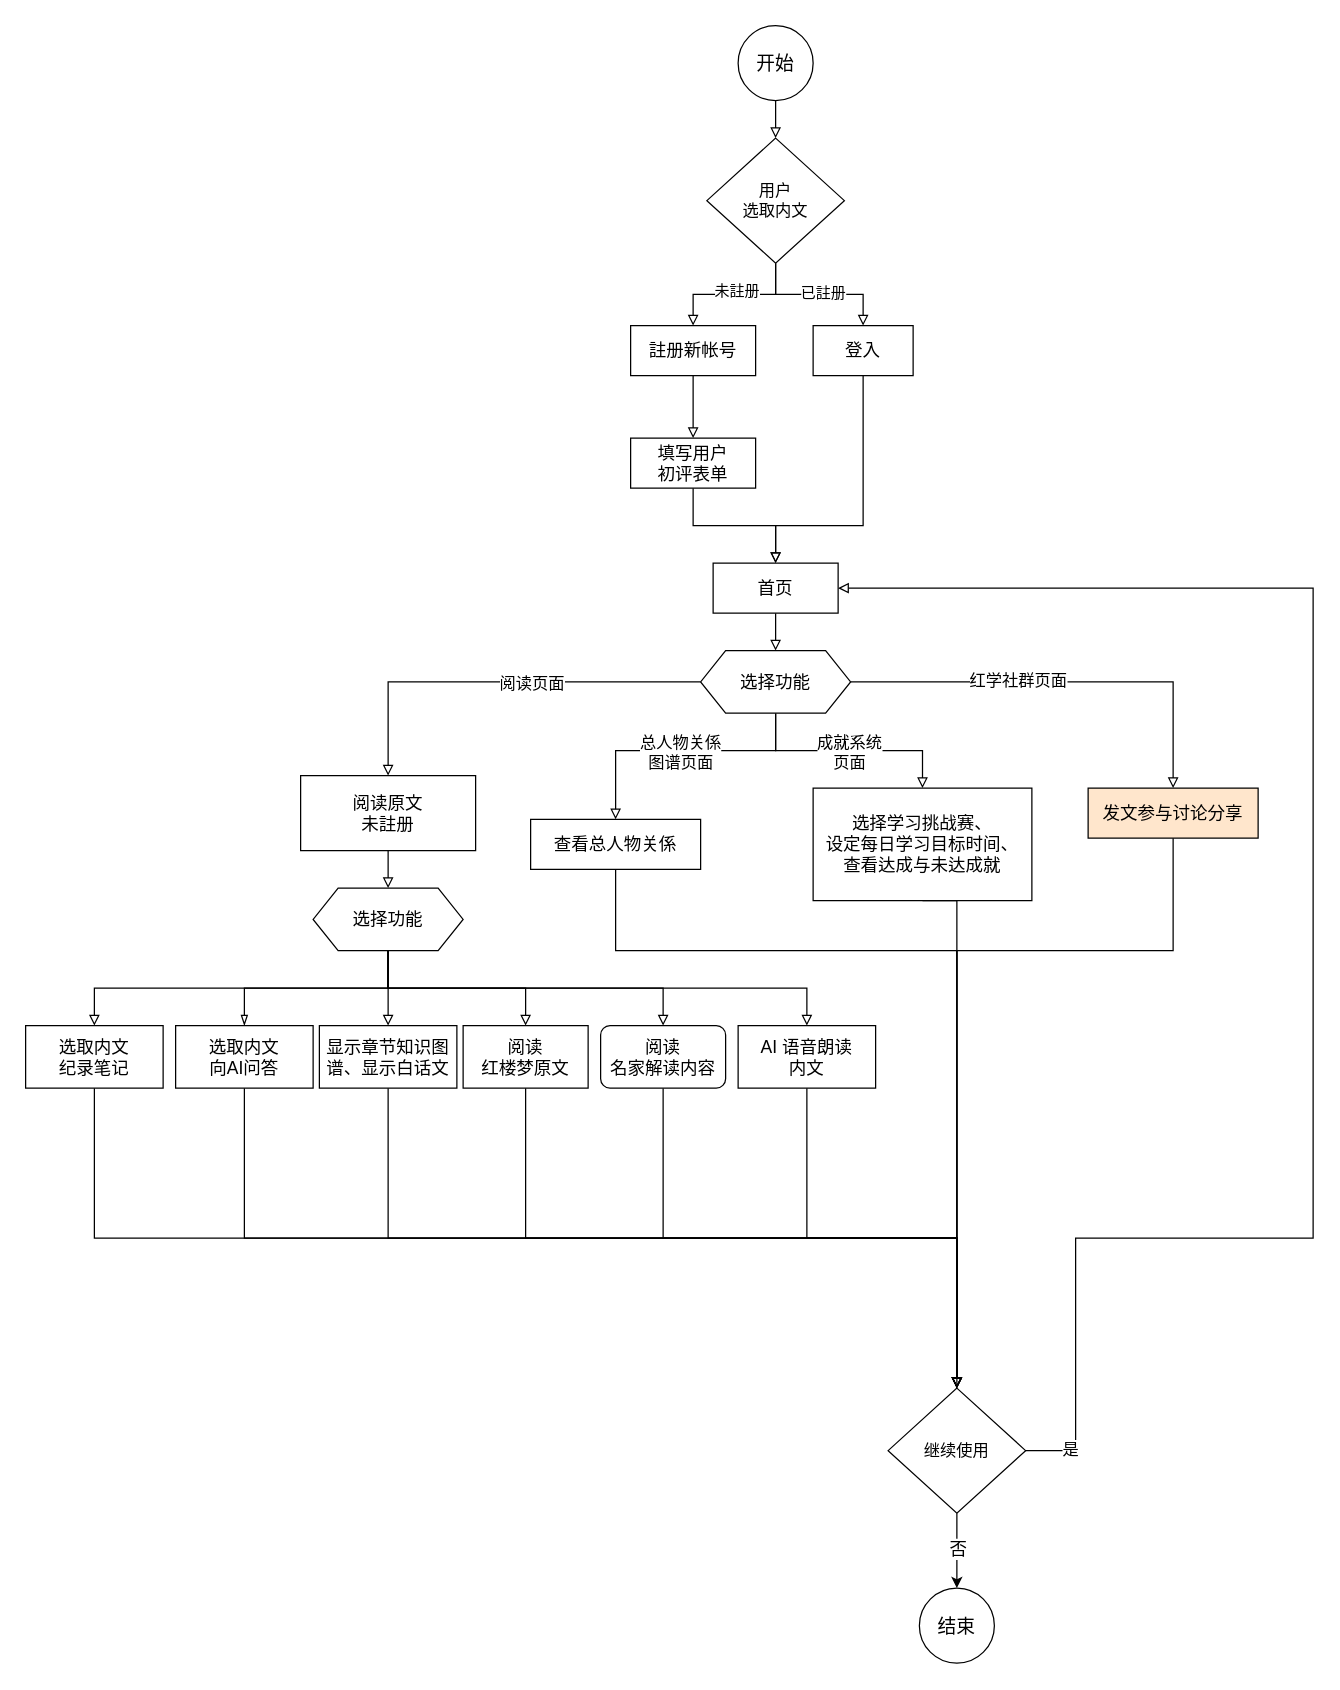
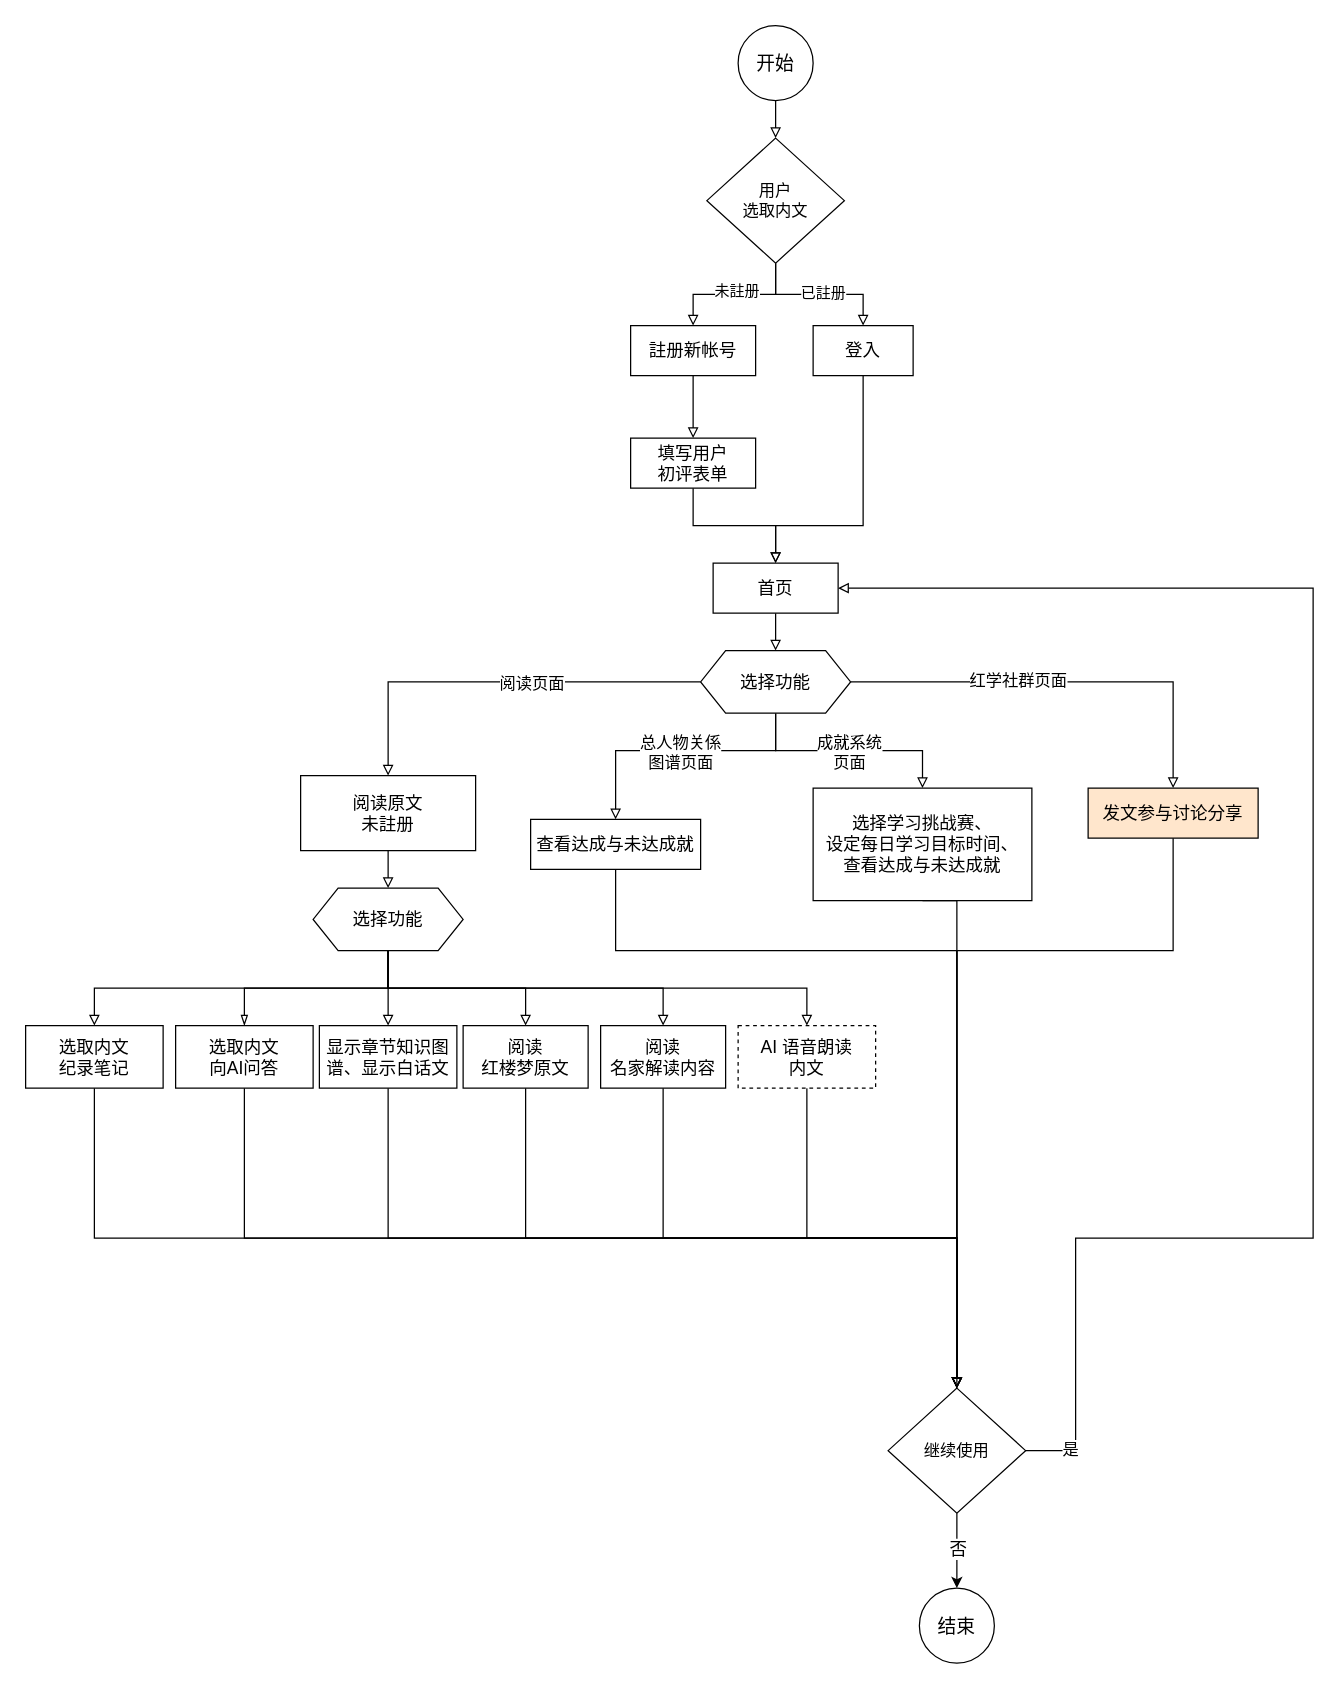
(616, 844) -> (616, 844)
(663, 1057) -> (663, 1057)
(807, 1057) -> (807, 1057)
